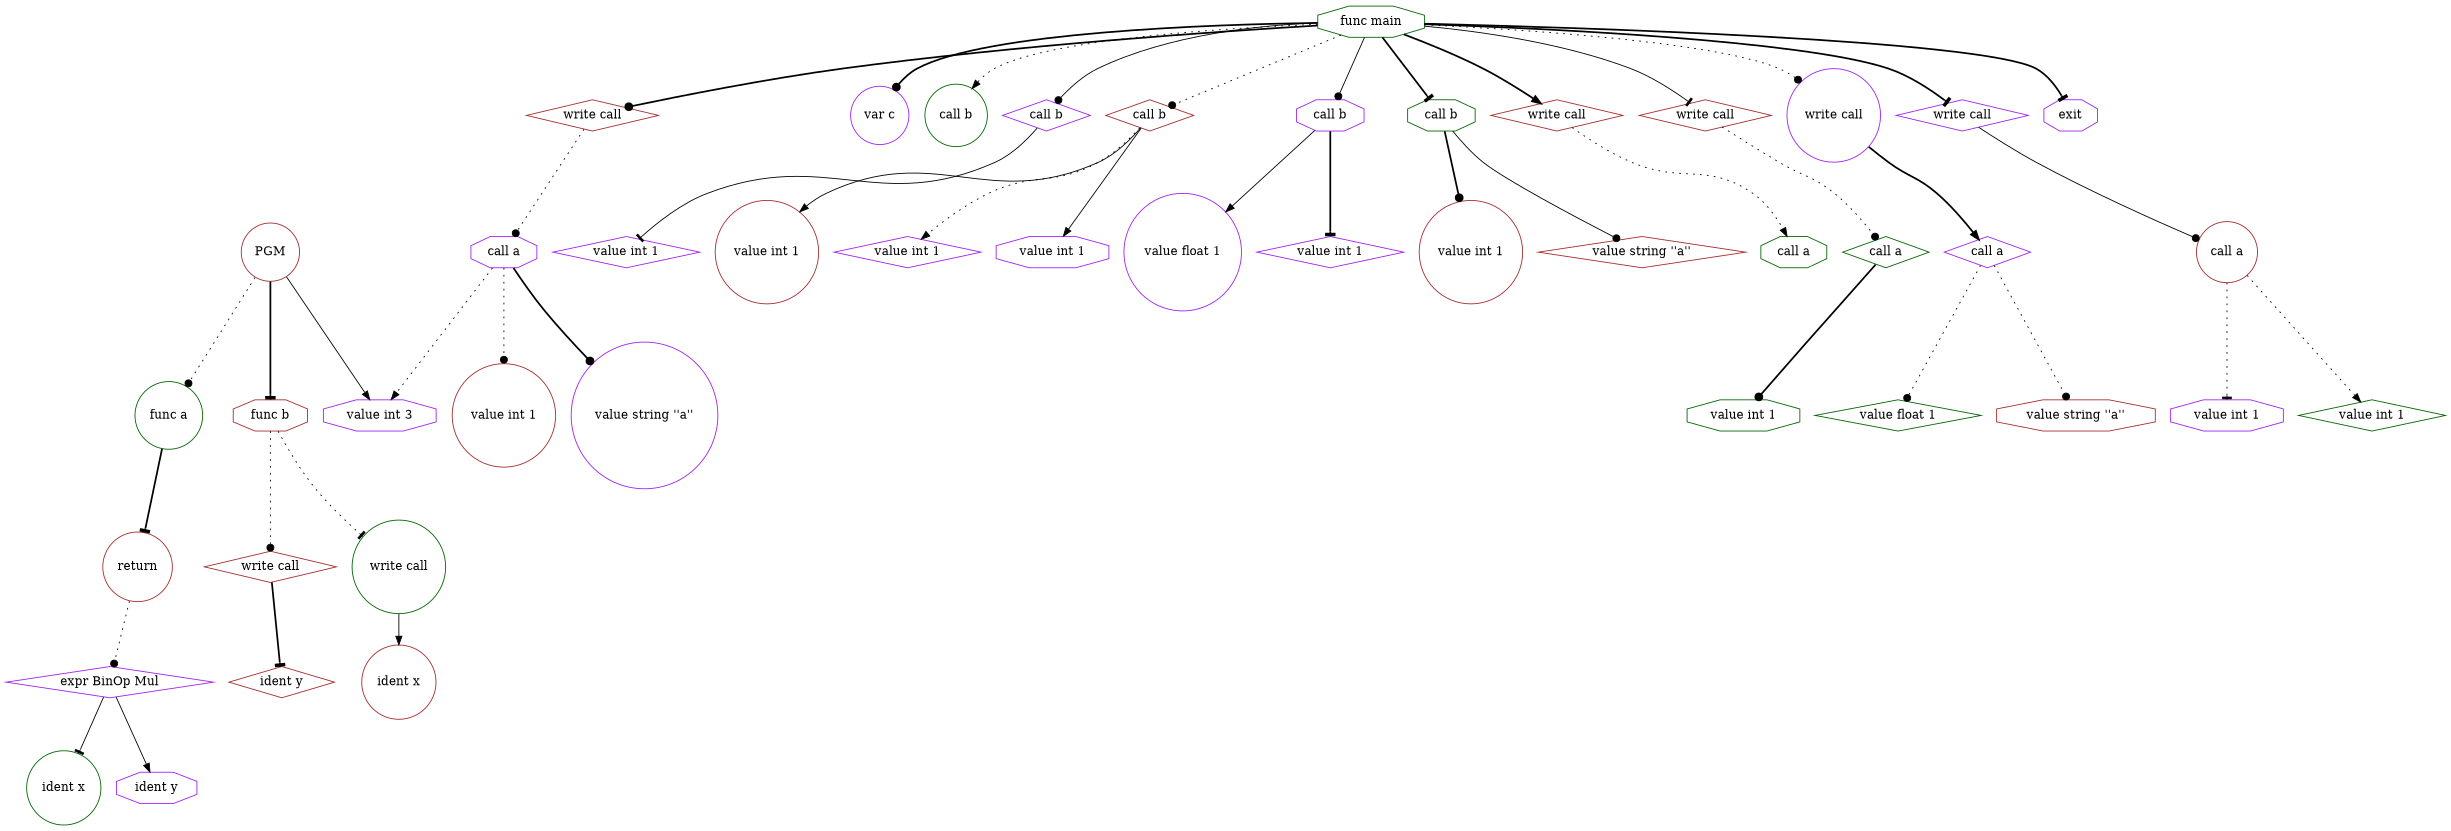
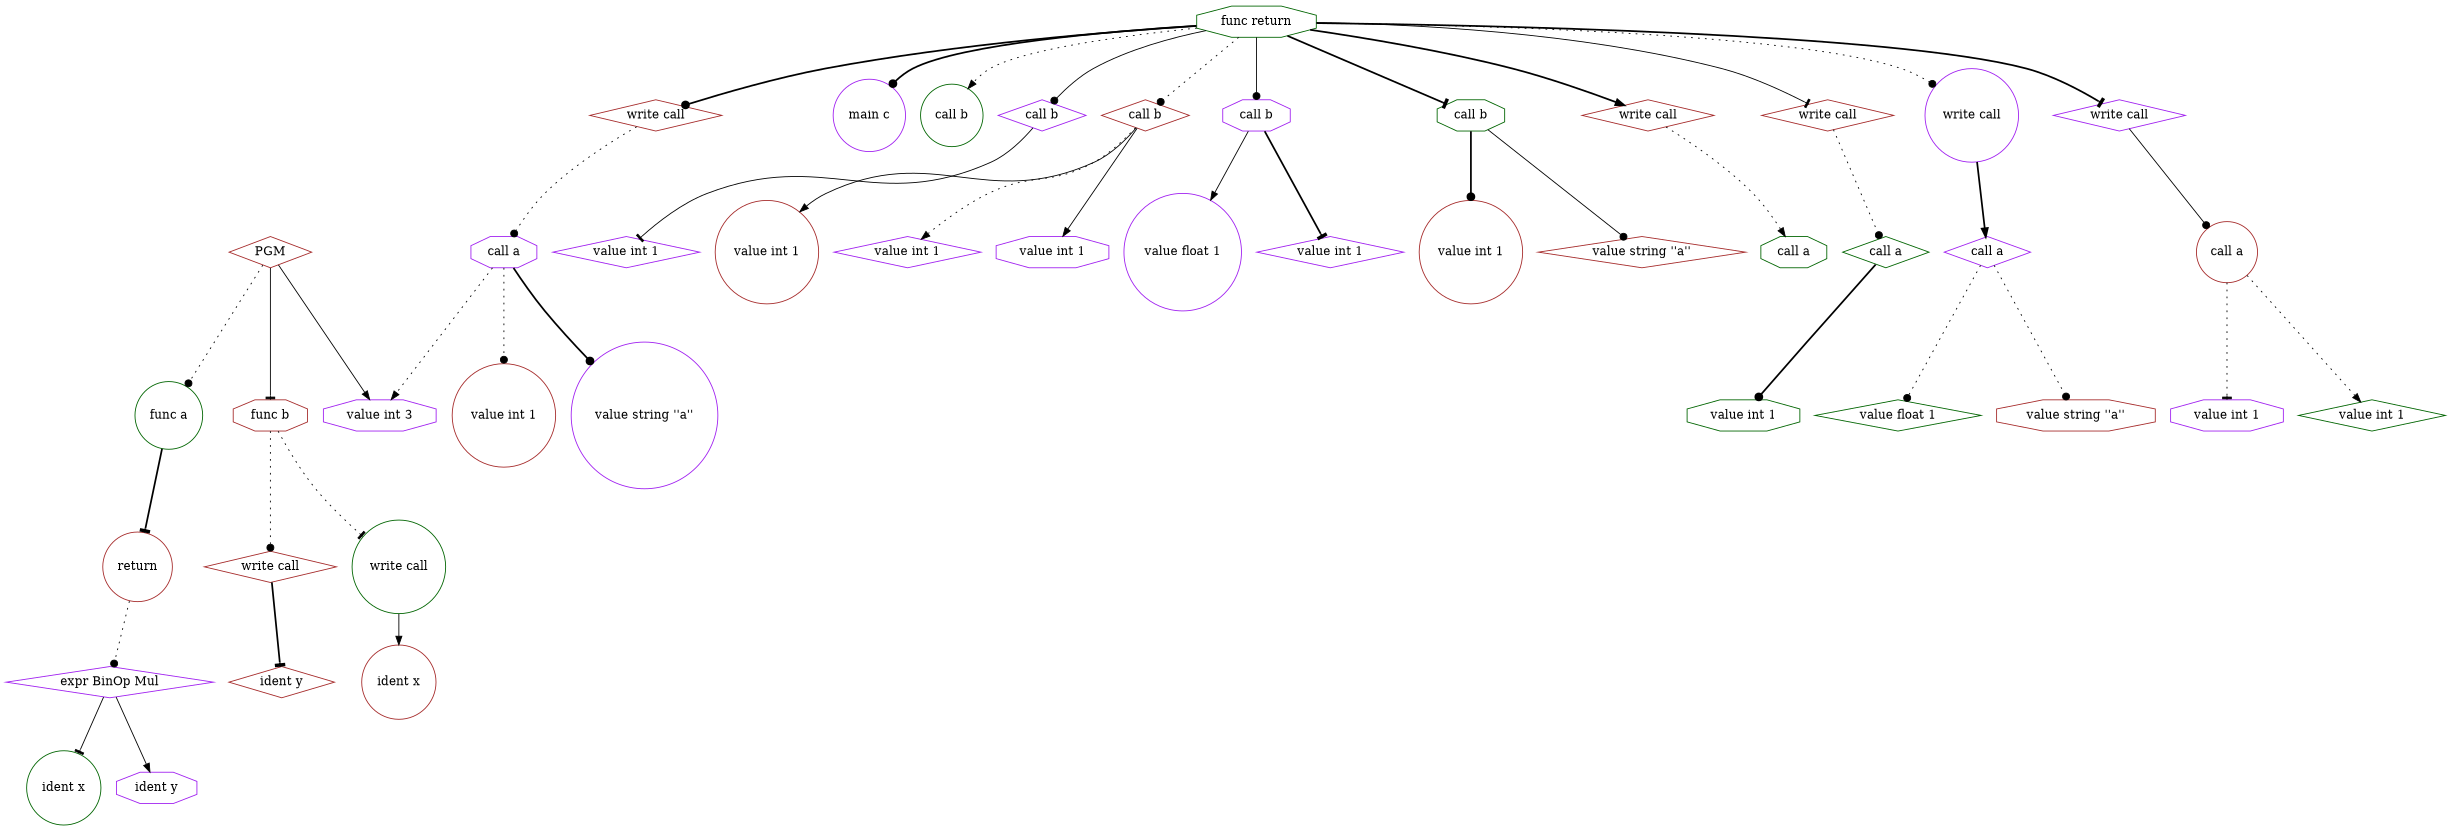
(1371, 22) -> (1257, 22)
(880, 115) -> (869, 115)
(2071, 115) -> none
(270, 252) -> (270, 252)
(270, 338) -> (270, 332)
